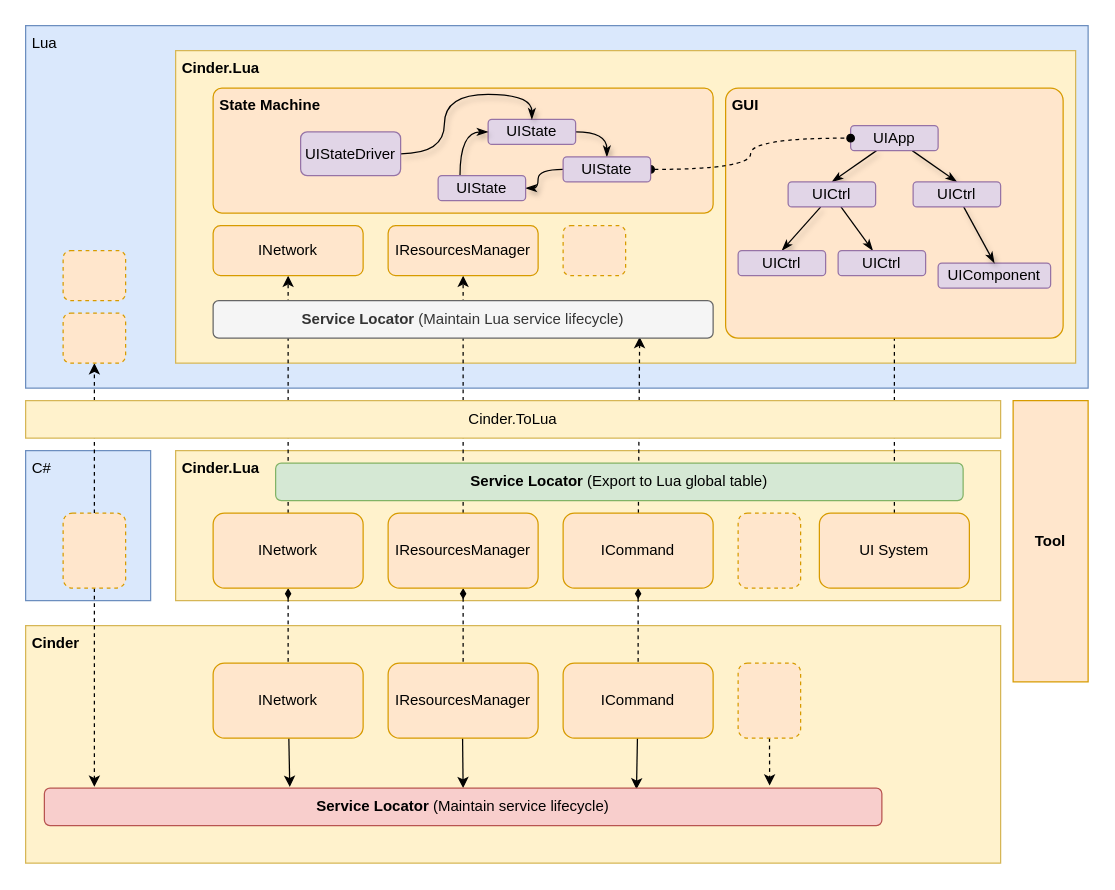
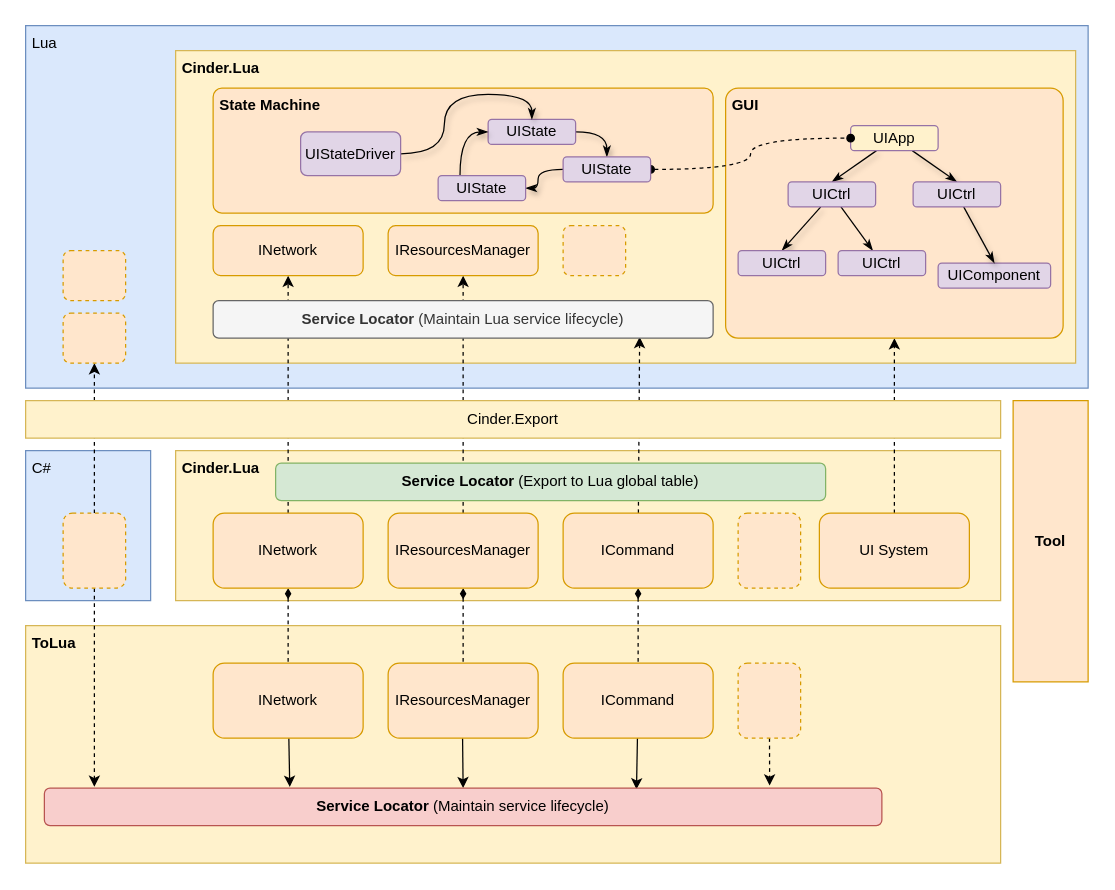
(894, 138) -> (894, 138)
(894, 344) -> (894, 348)
(513, 419) -> (513, 419)
(619, 482) -> (551, 482)
(51, 643) -> (49, 643)
